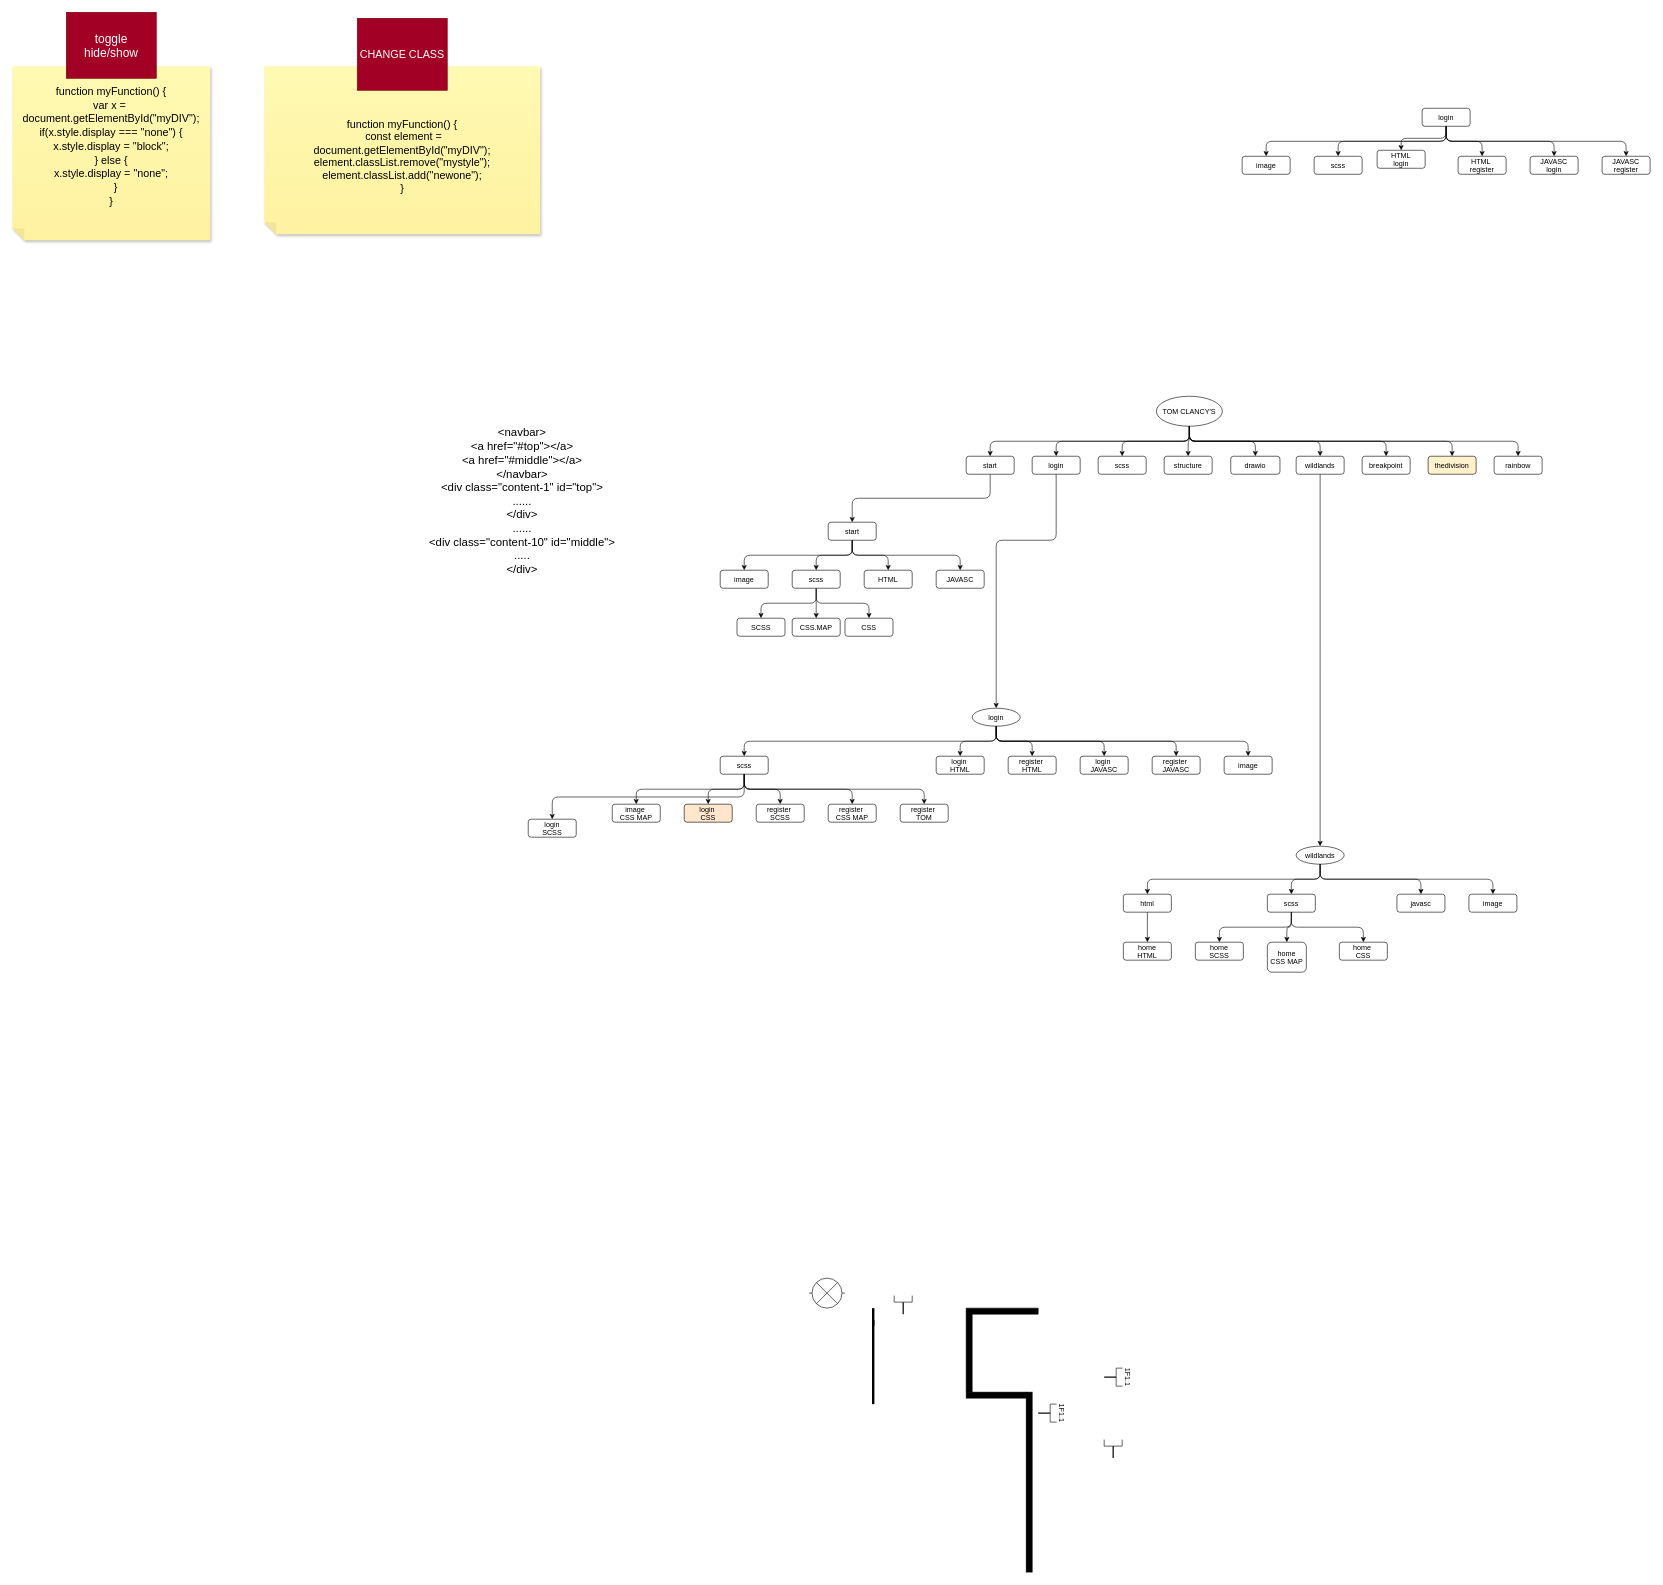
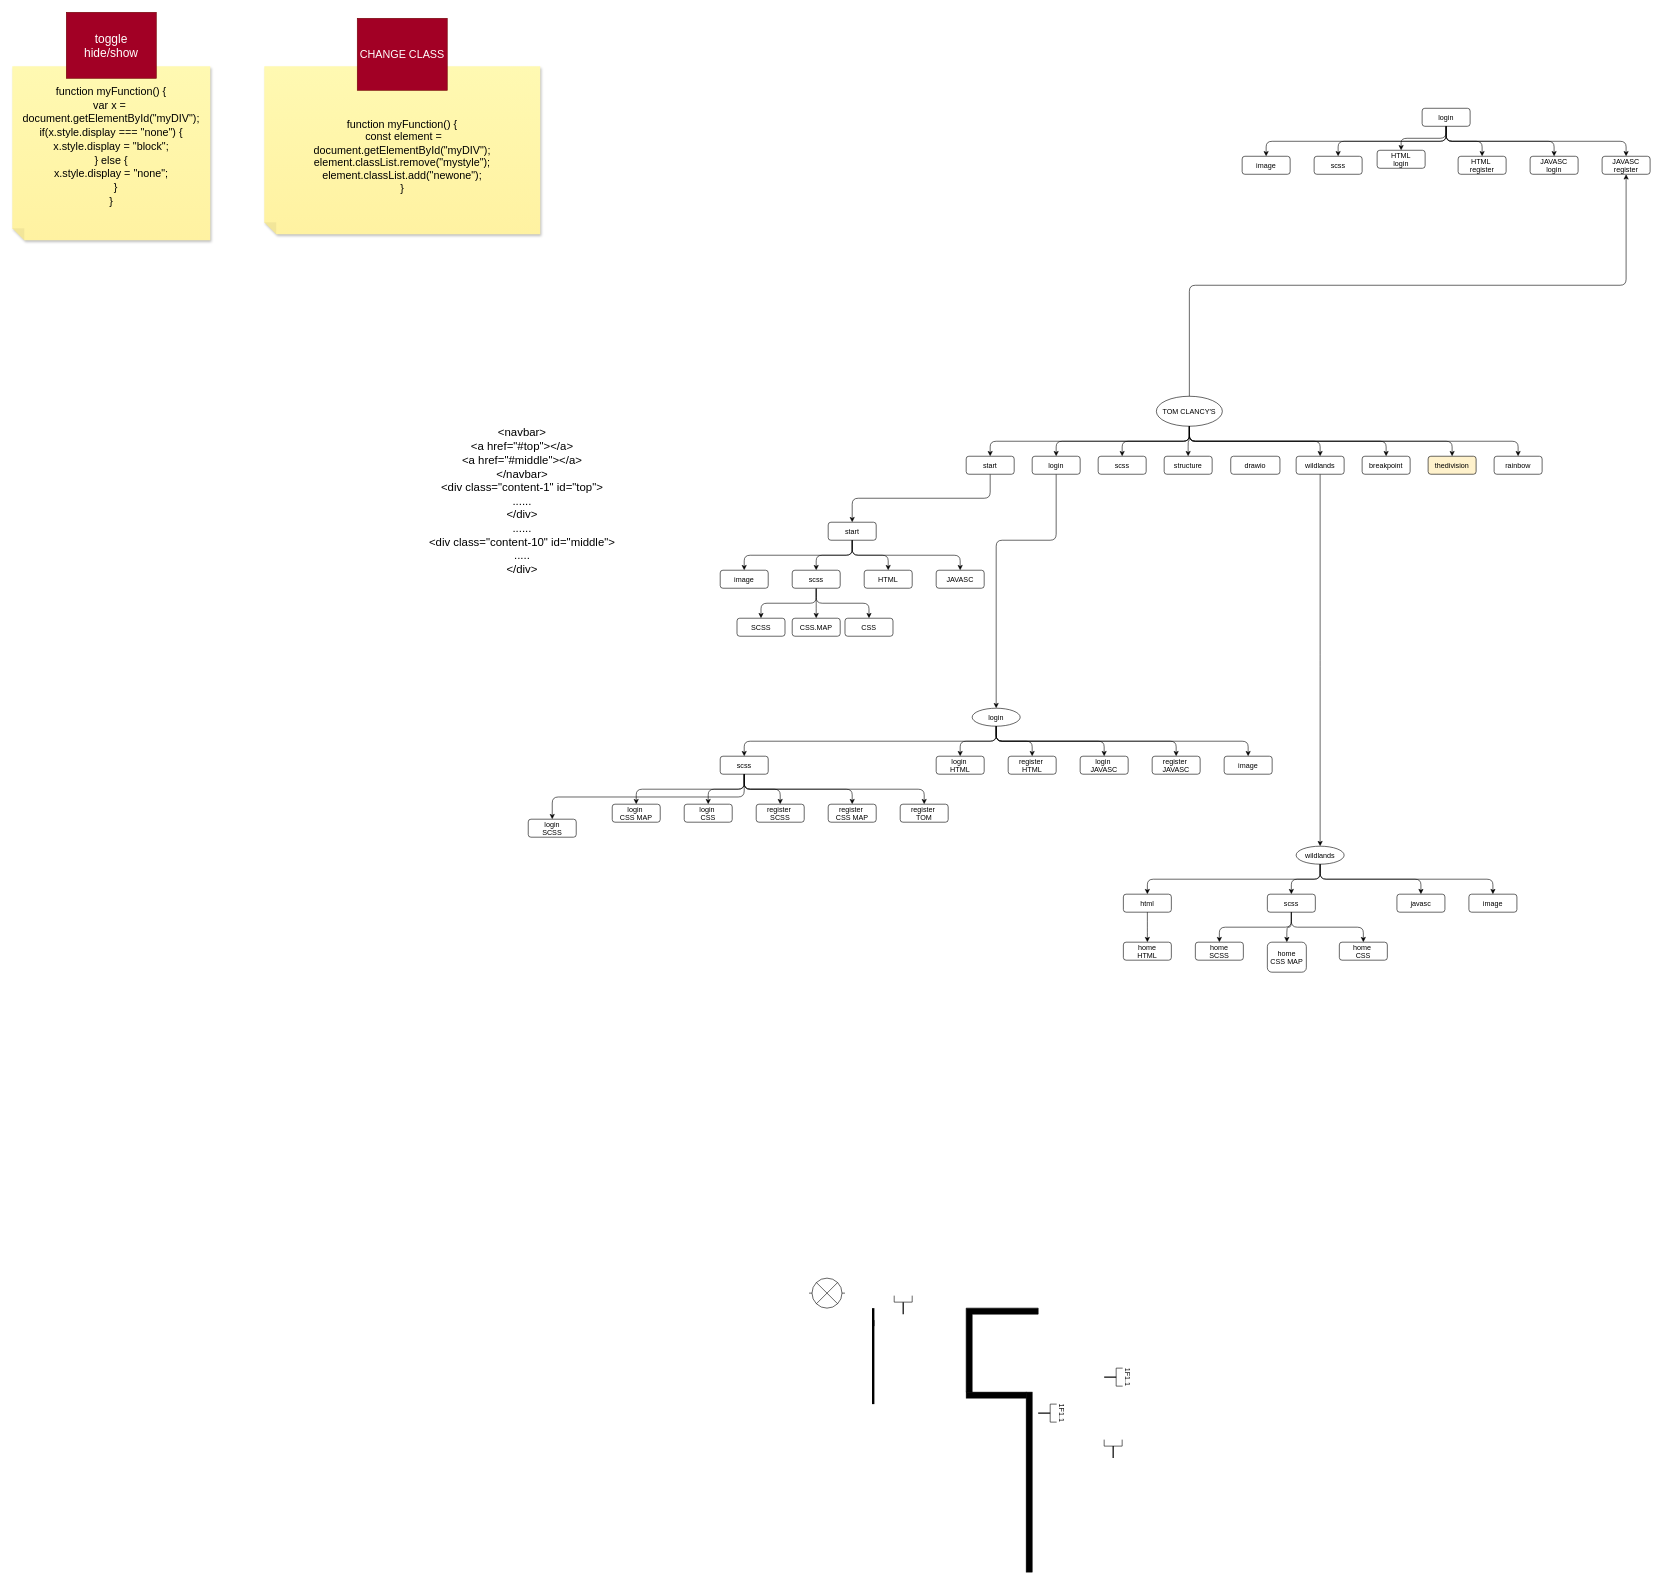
(1256, 447) -> (1190, 339)
(636, 809) -> (636, 809)
(708, 813) -> (708, 813)
